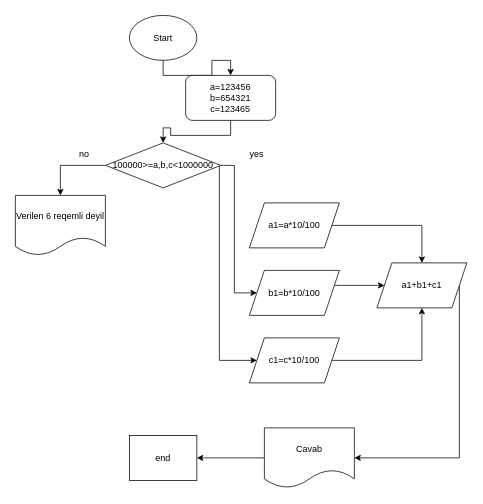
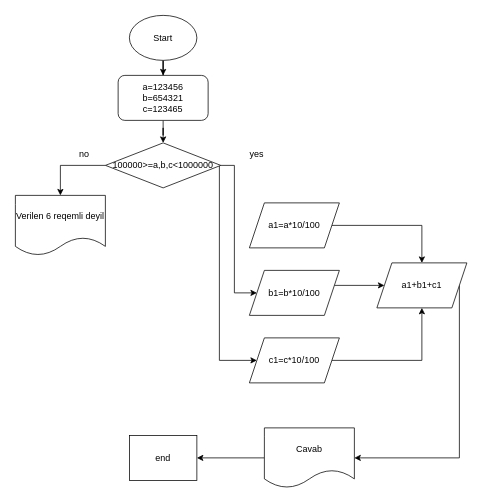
(231, 98) -> (163, 98)
